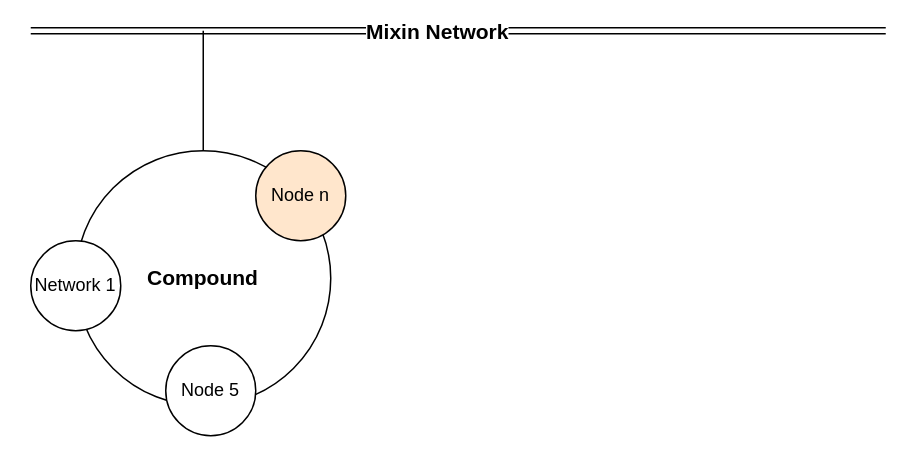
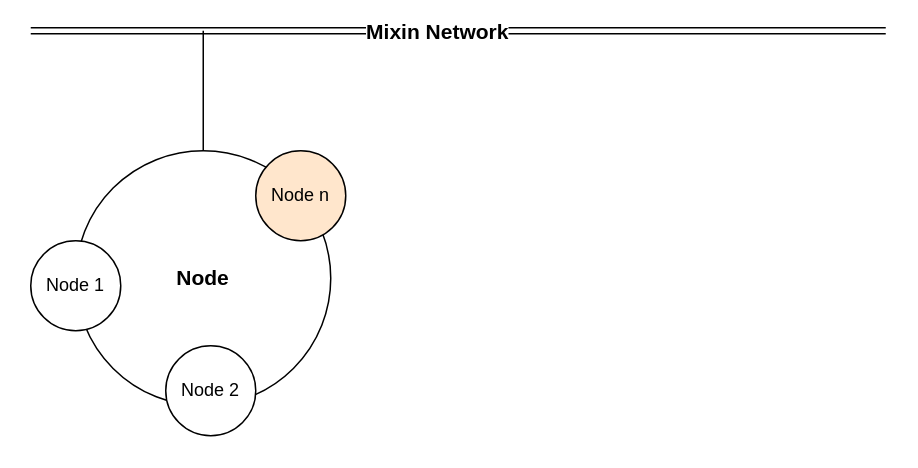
(203, 278) -> (203, 278)
(76, 286) -> (76, 286)
(211, 391) -> (211, 391)
